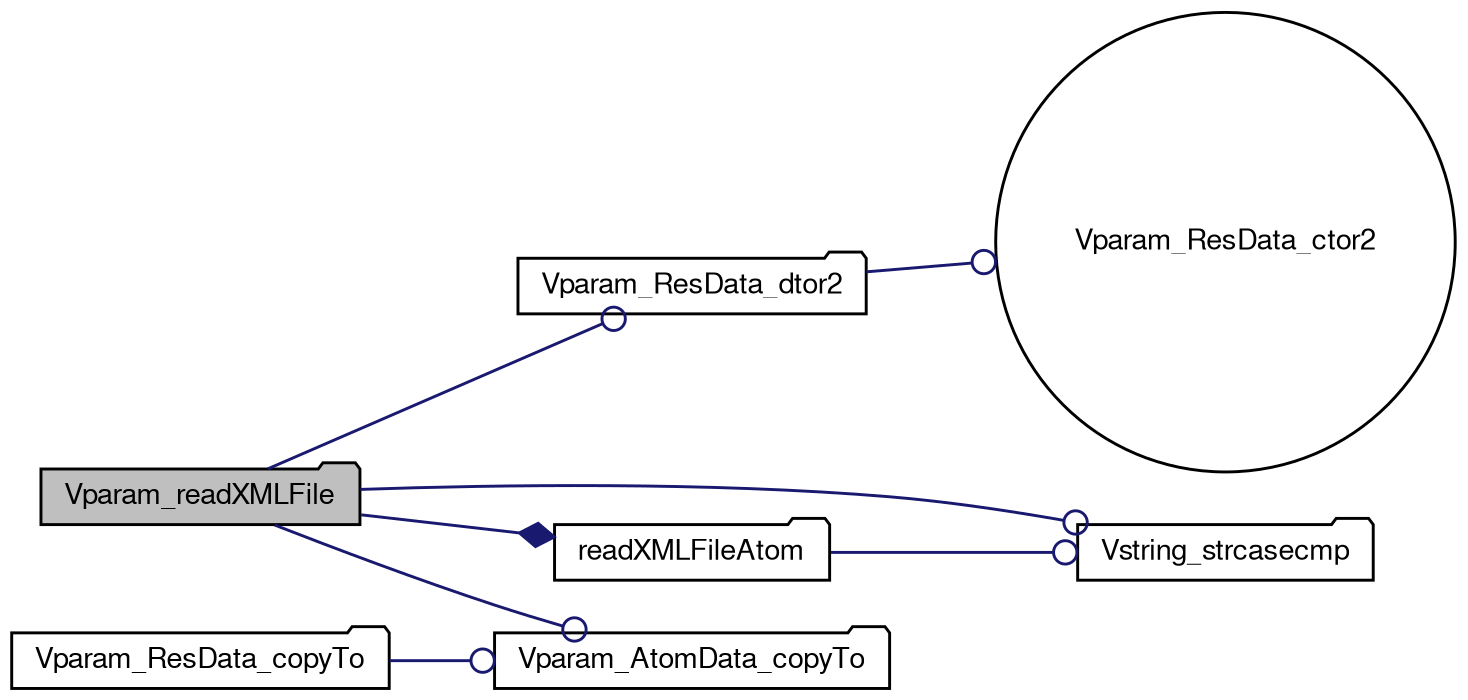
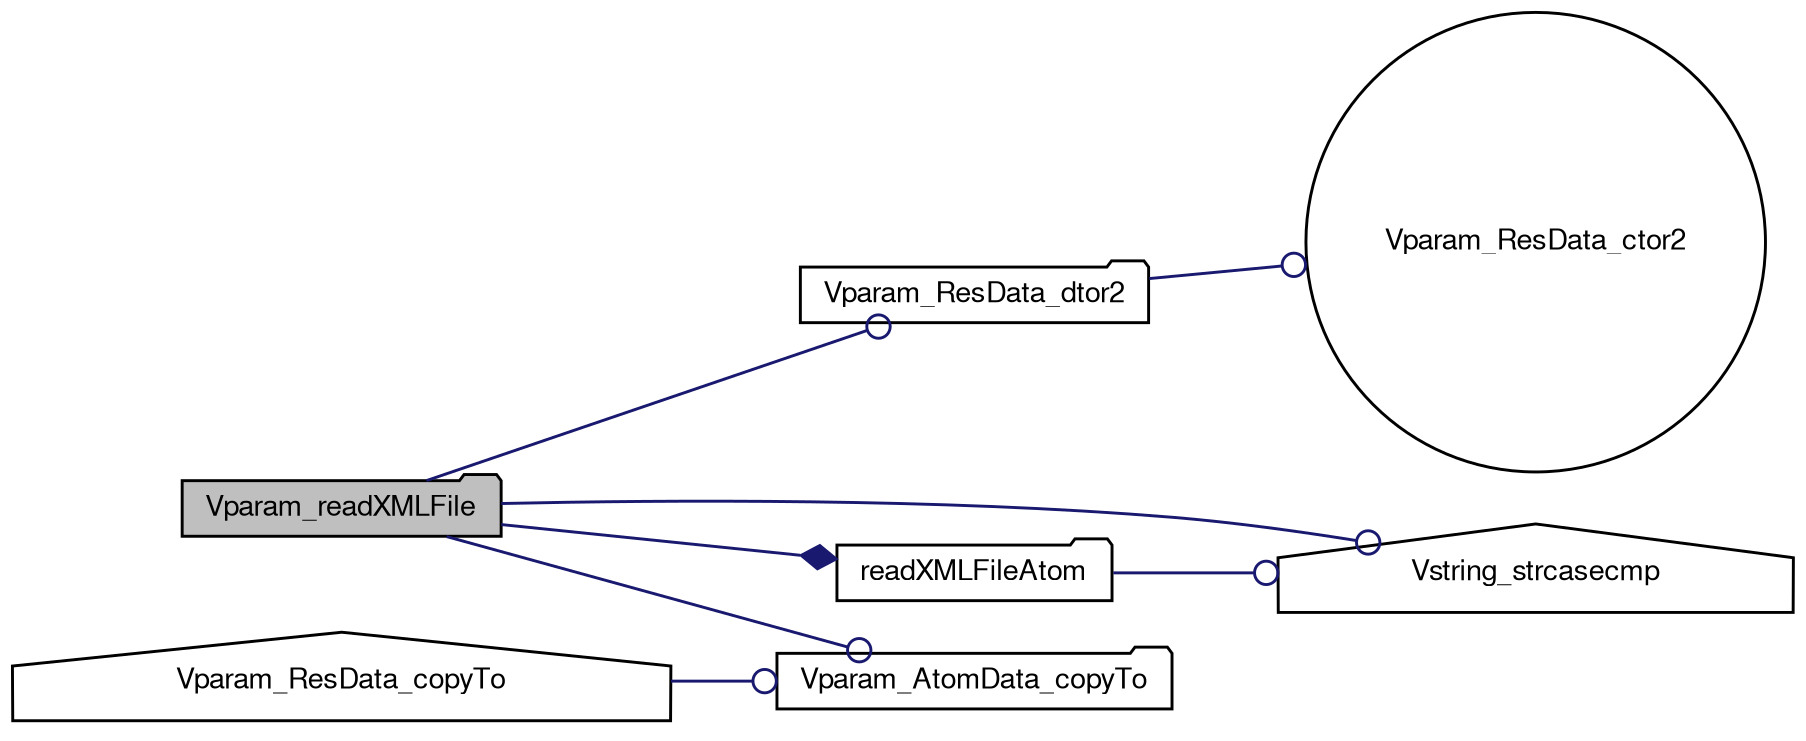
(1225, 552) -> (1536, 573)
(200, 661) -> (342, 681)
